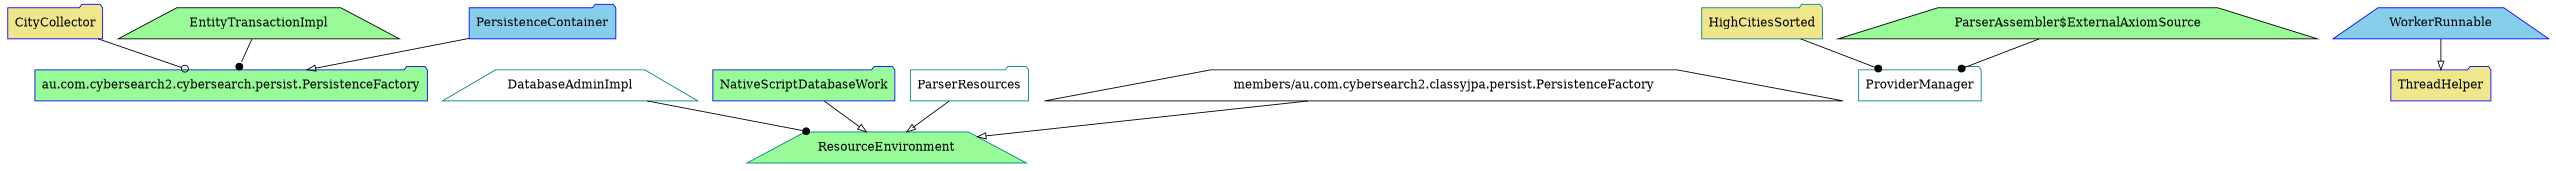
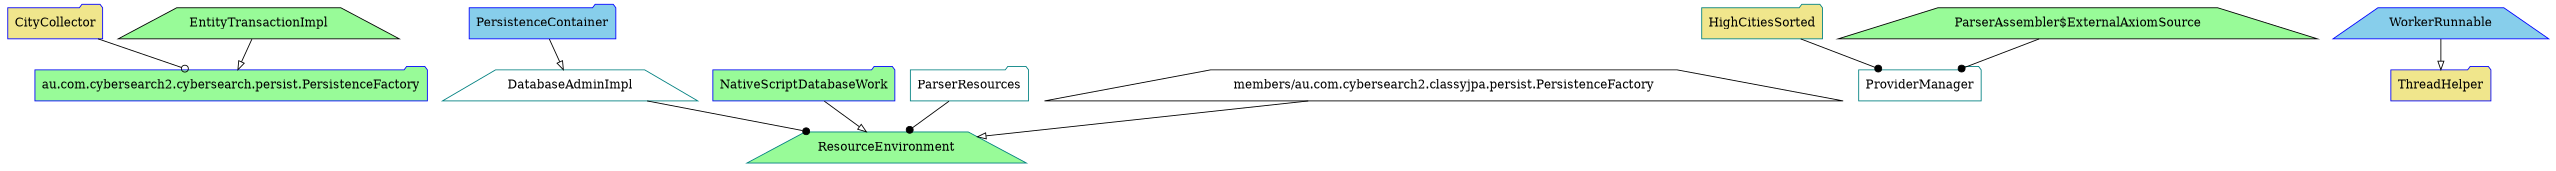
(247, 50) -> (247, 50)
(392, 53) -> (555, 50)
(931, 114) -> (931, 114)
